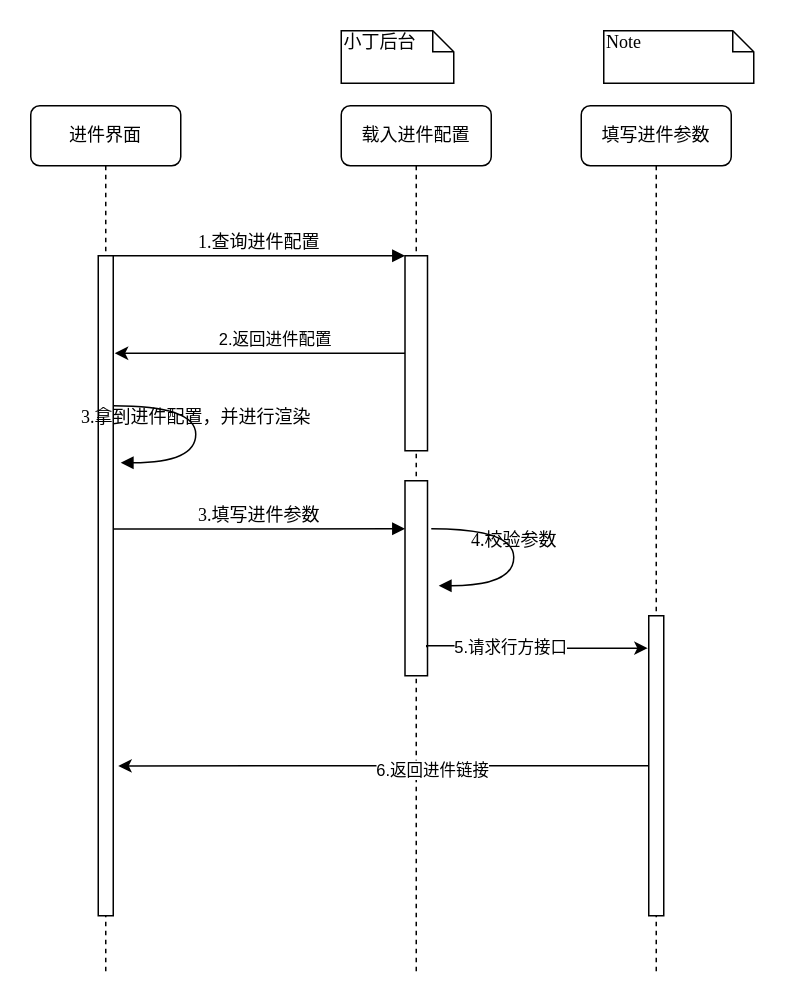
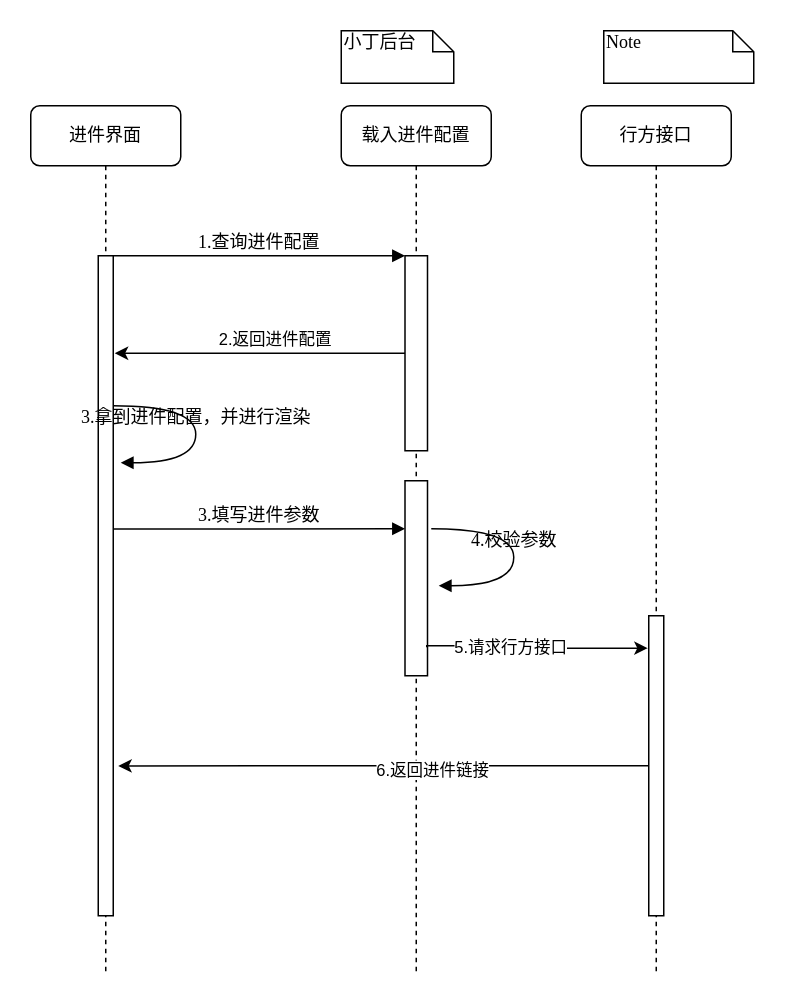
(656, 136) -> (656, 136)
